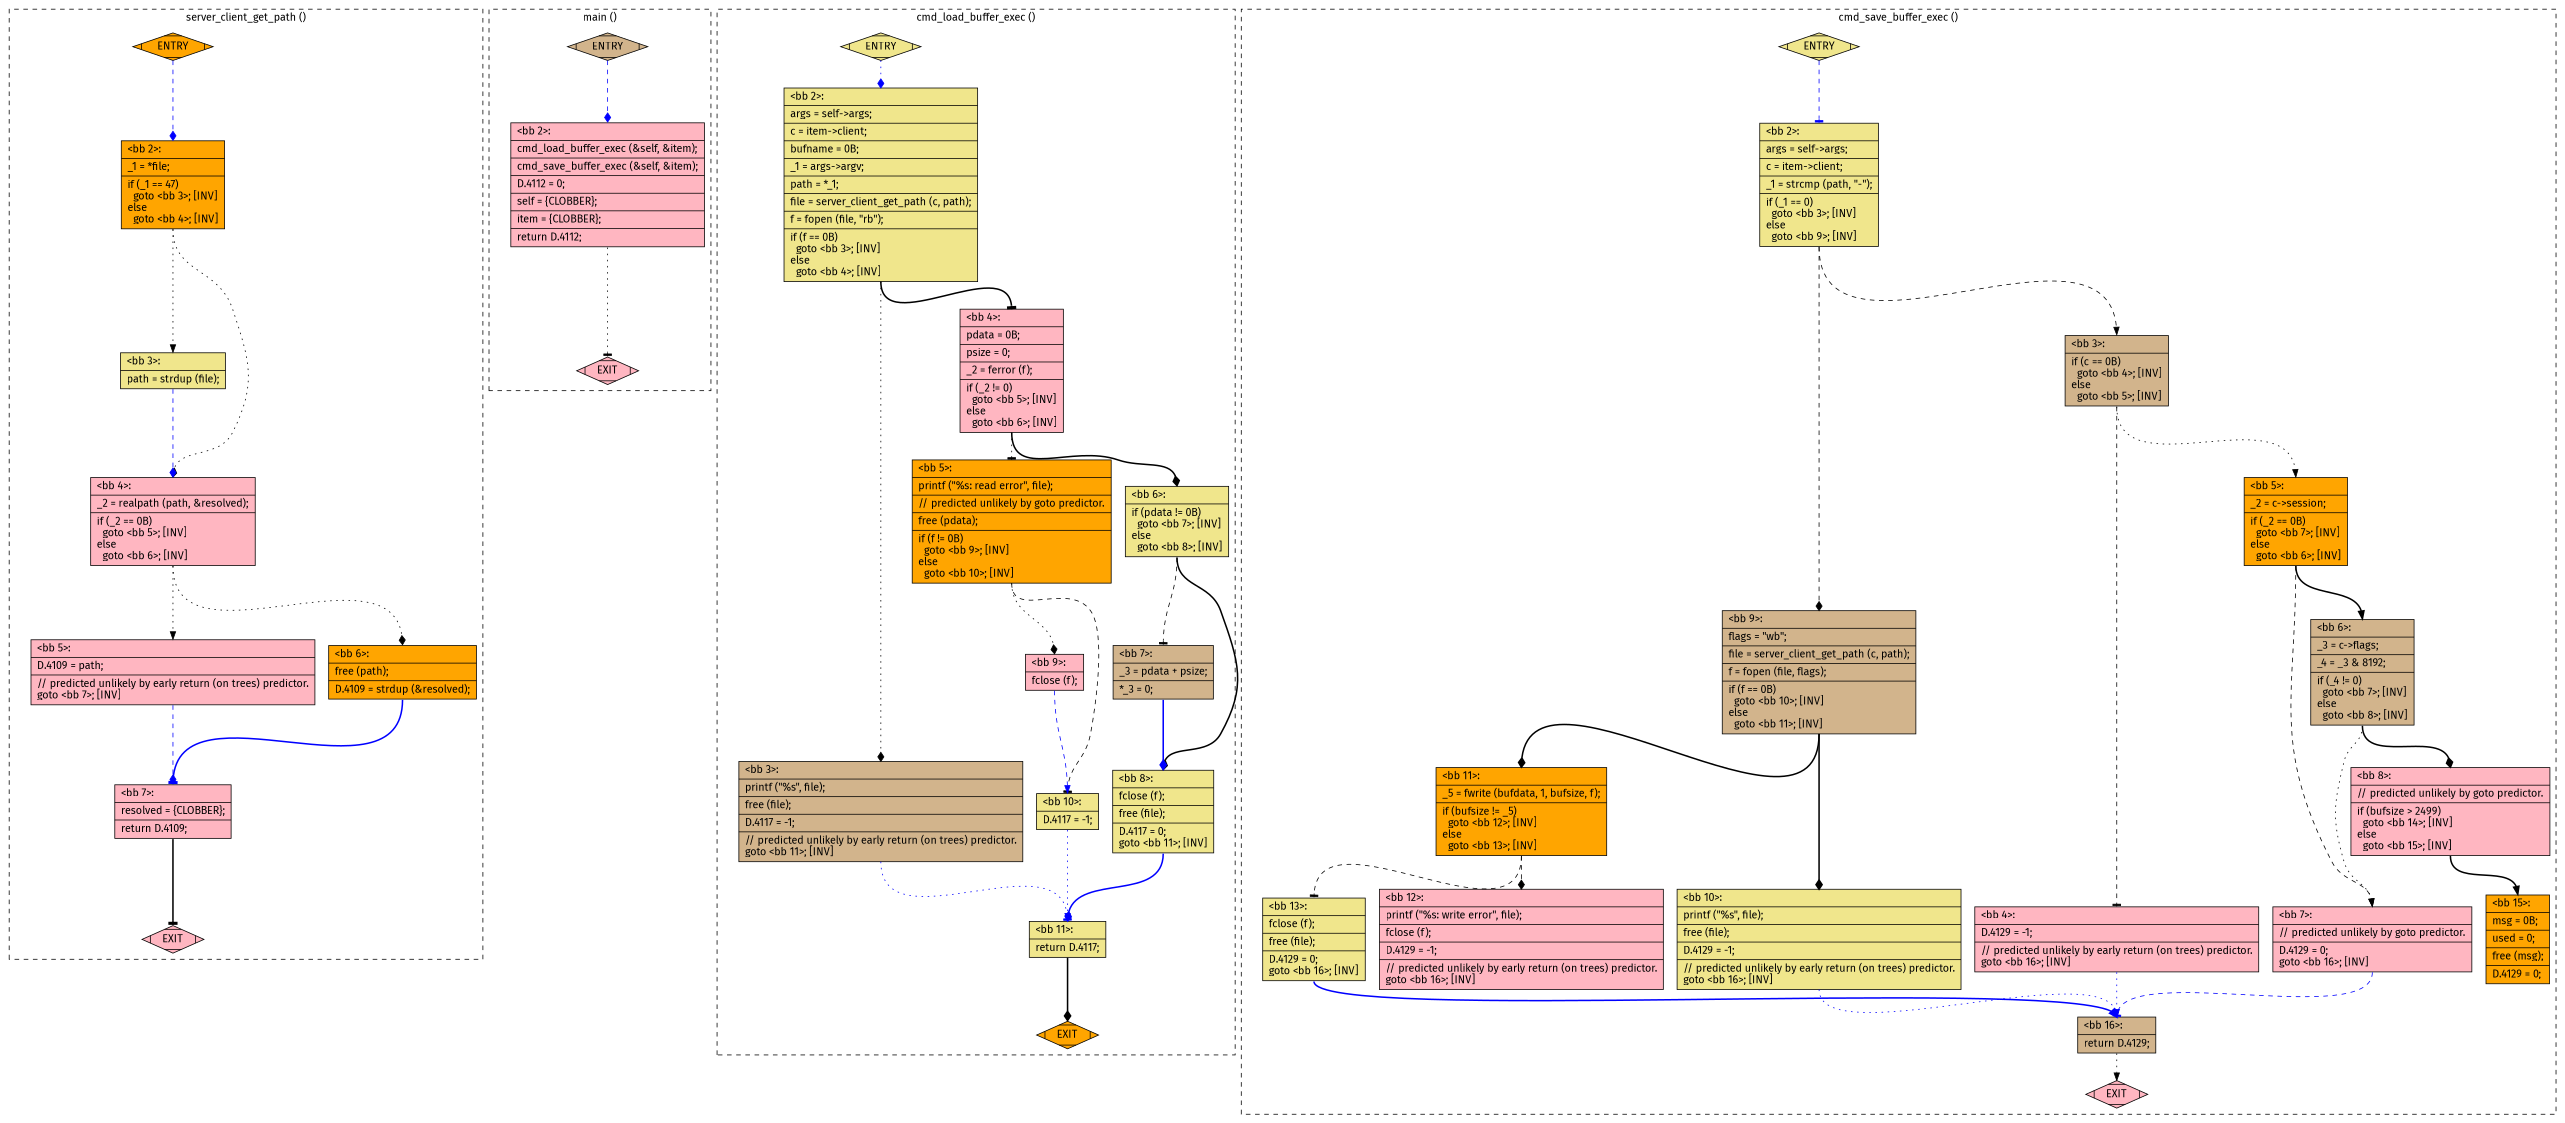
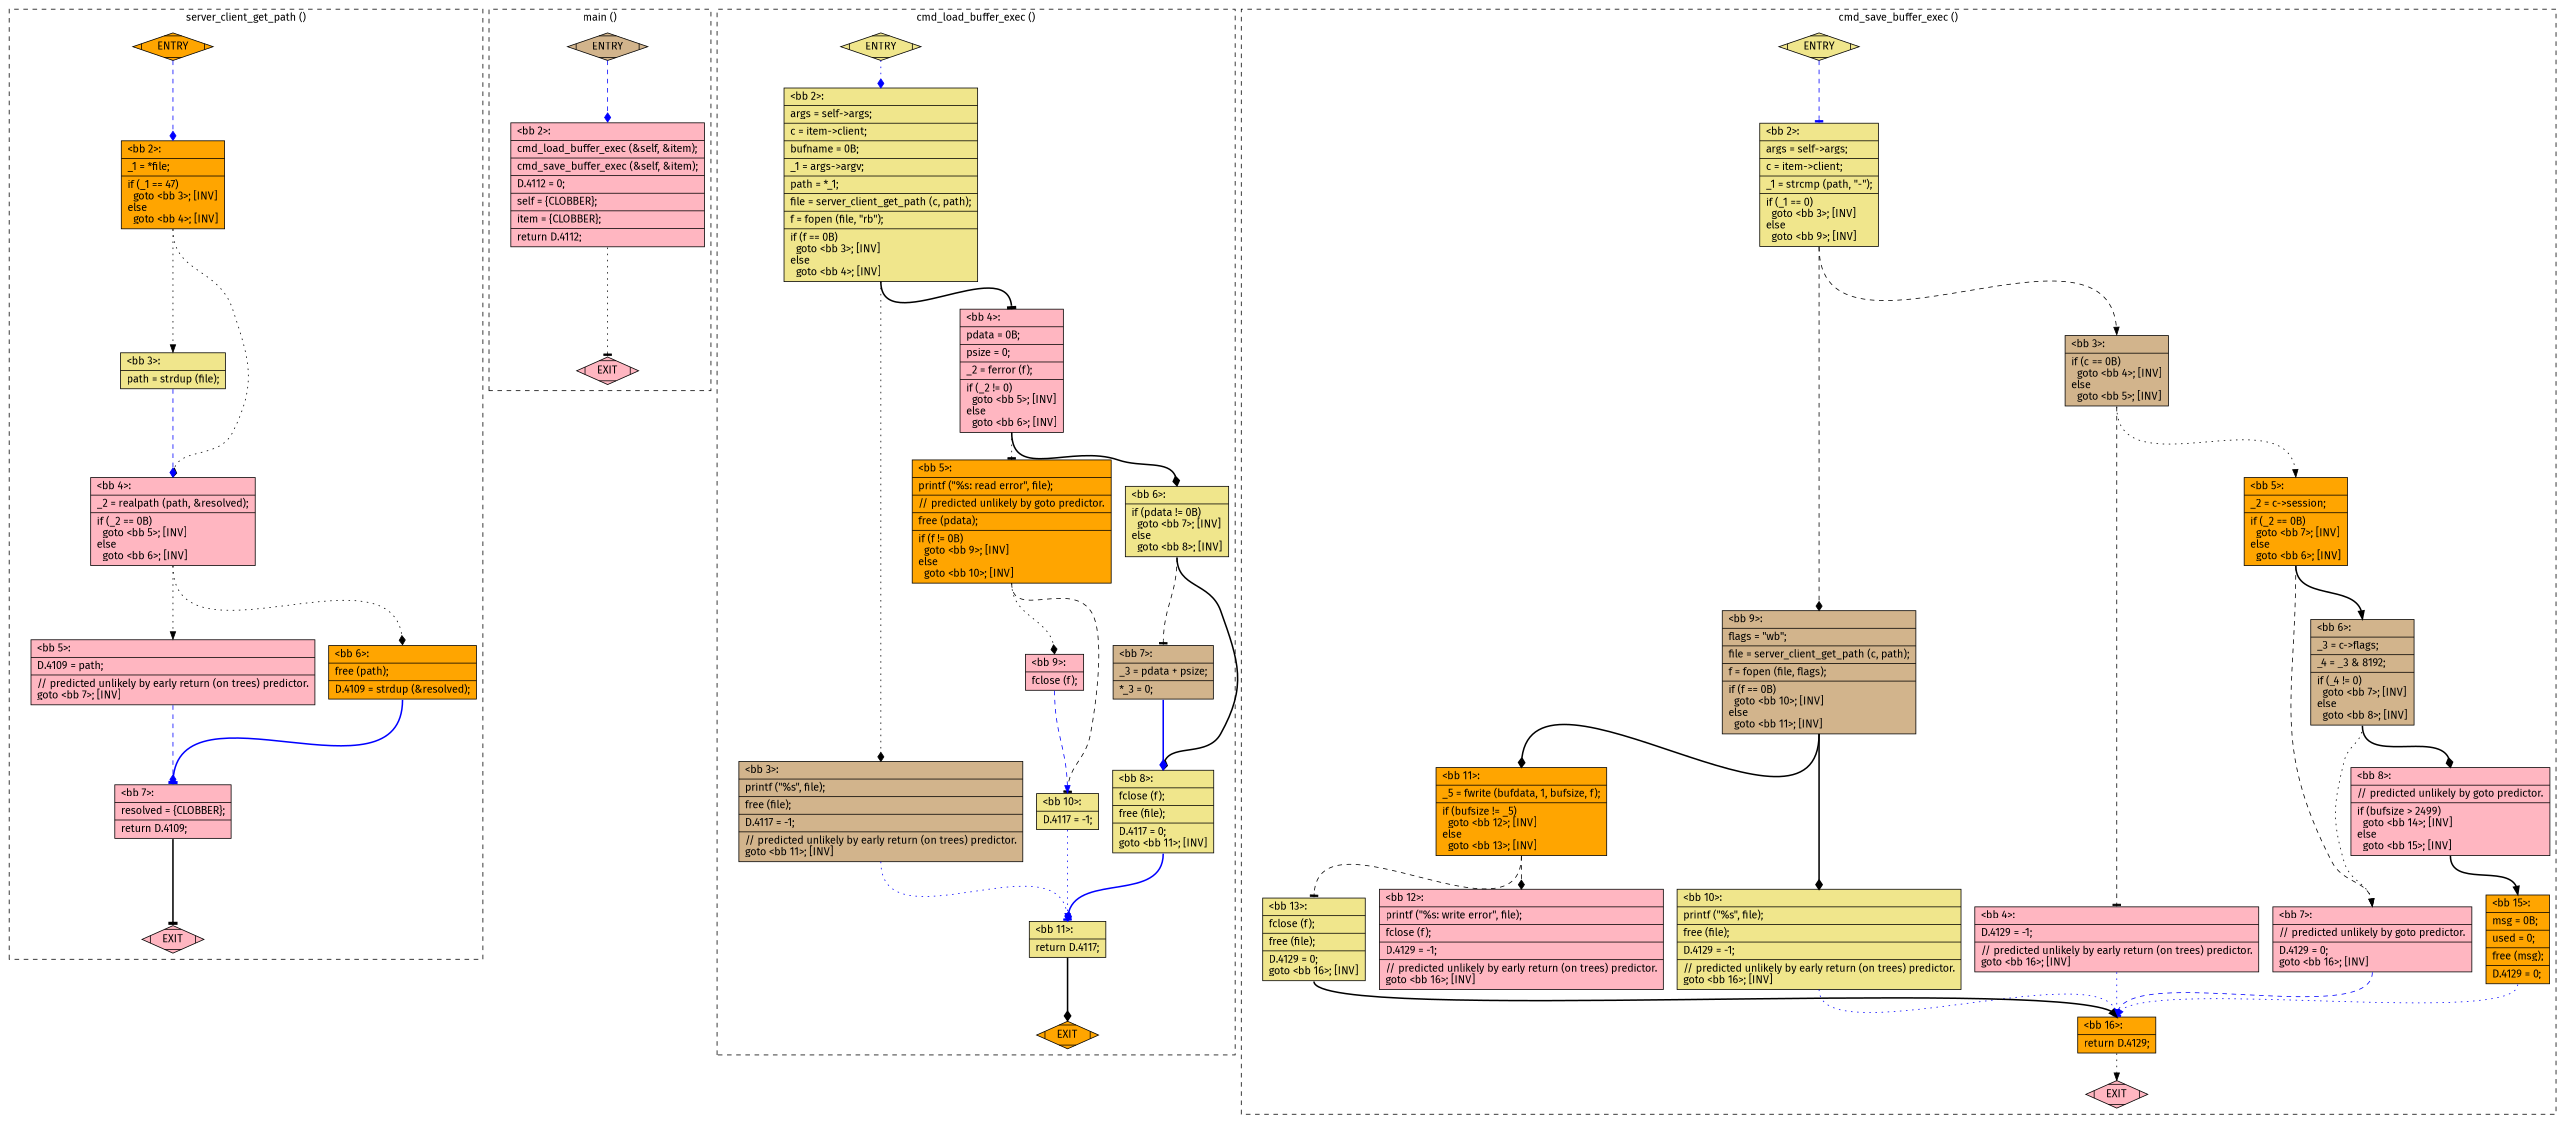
(1712, 999) -> (1712, 999)
none -> (2321, 1001)
(2117, 1035) -> (2117, 1035)
